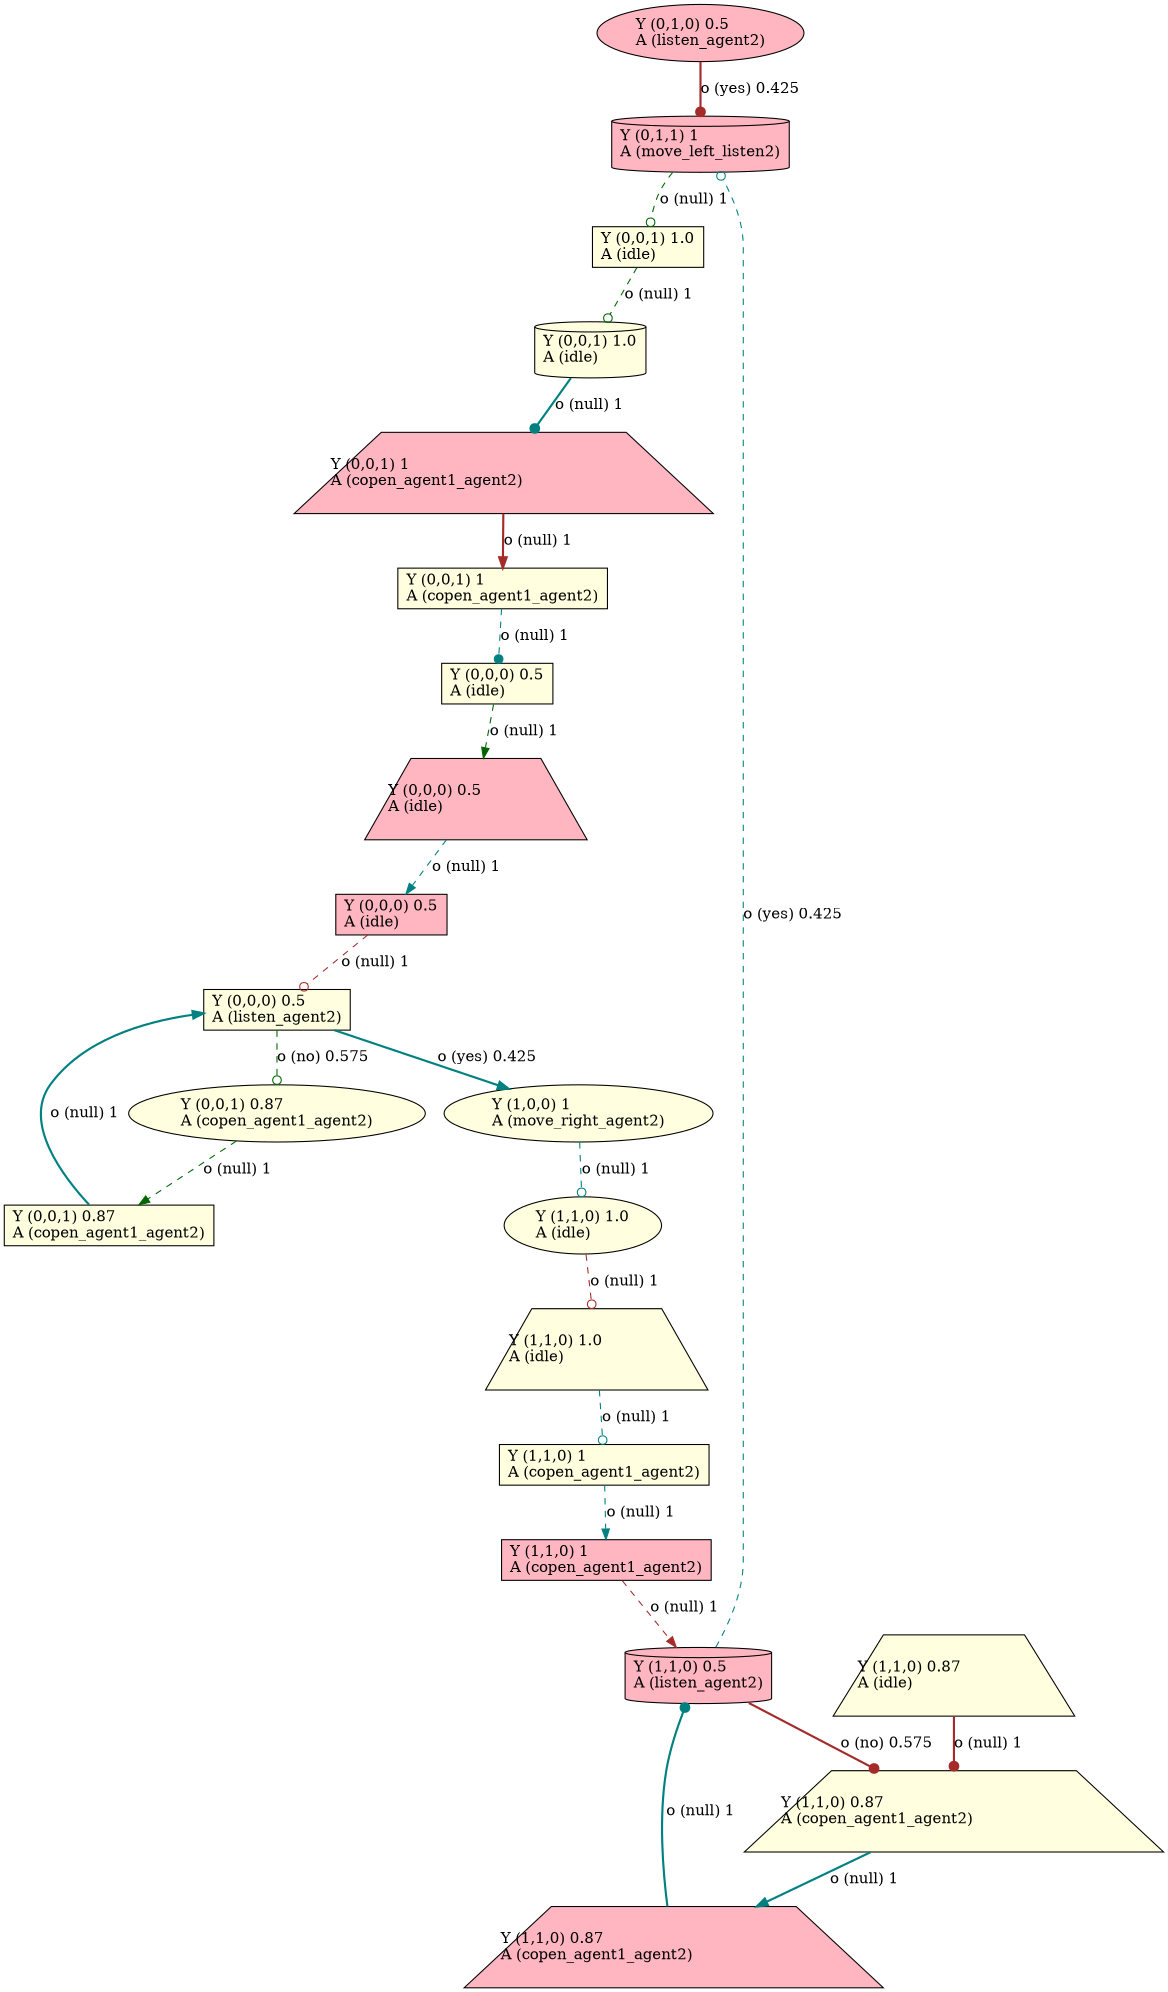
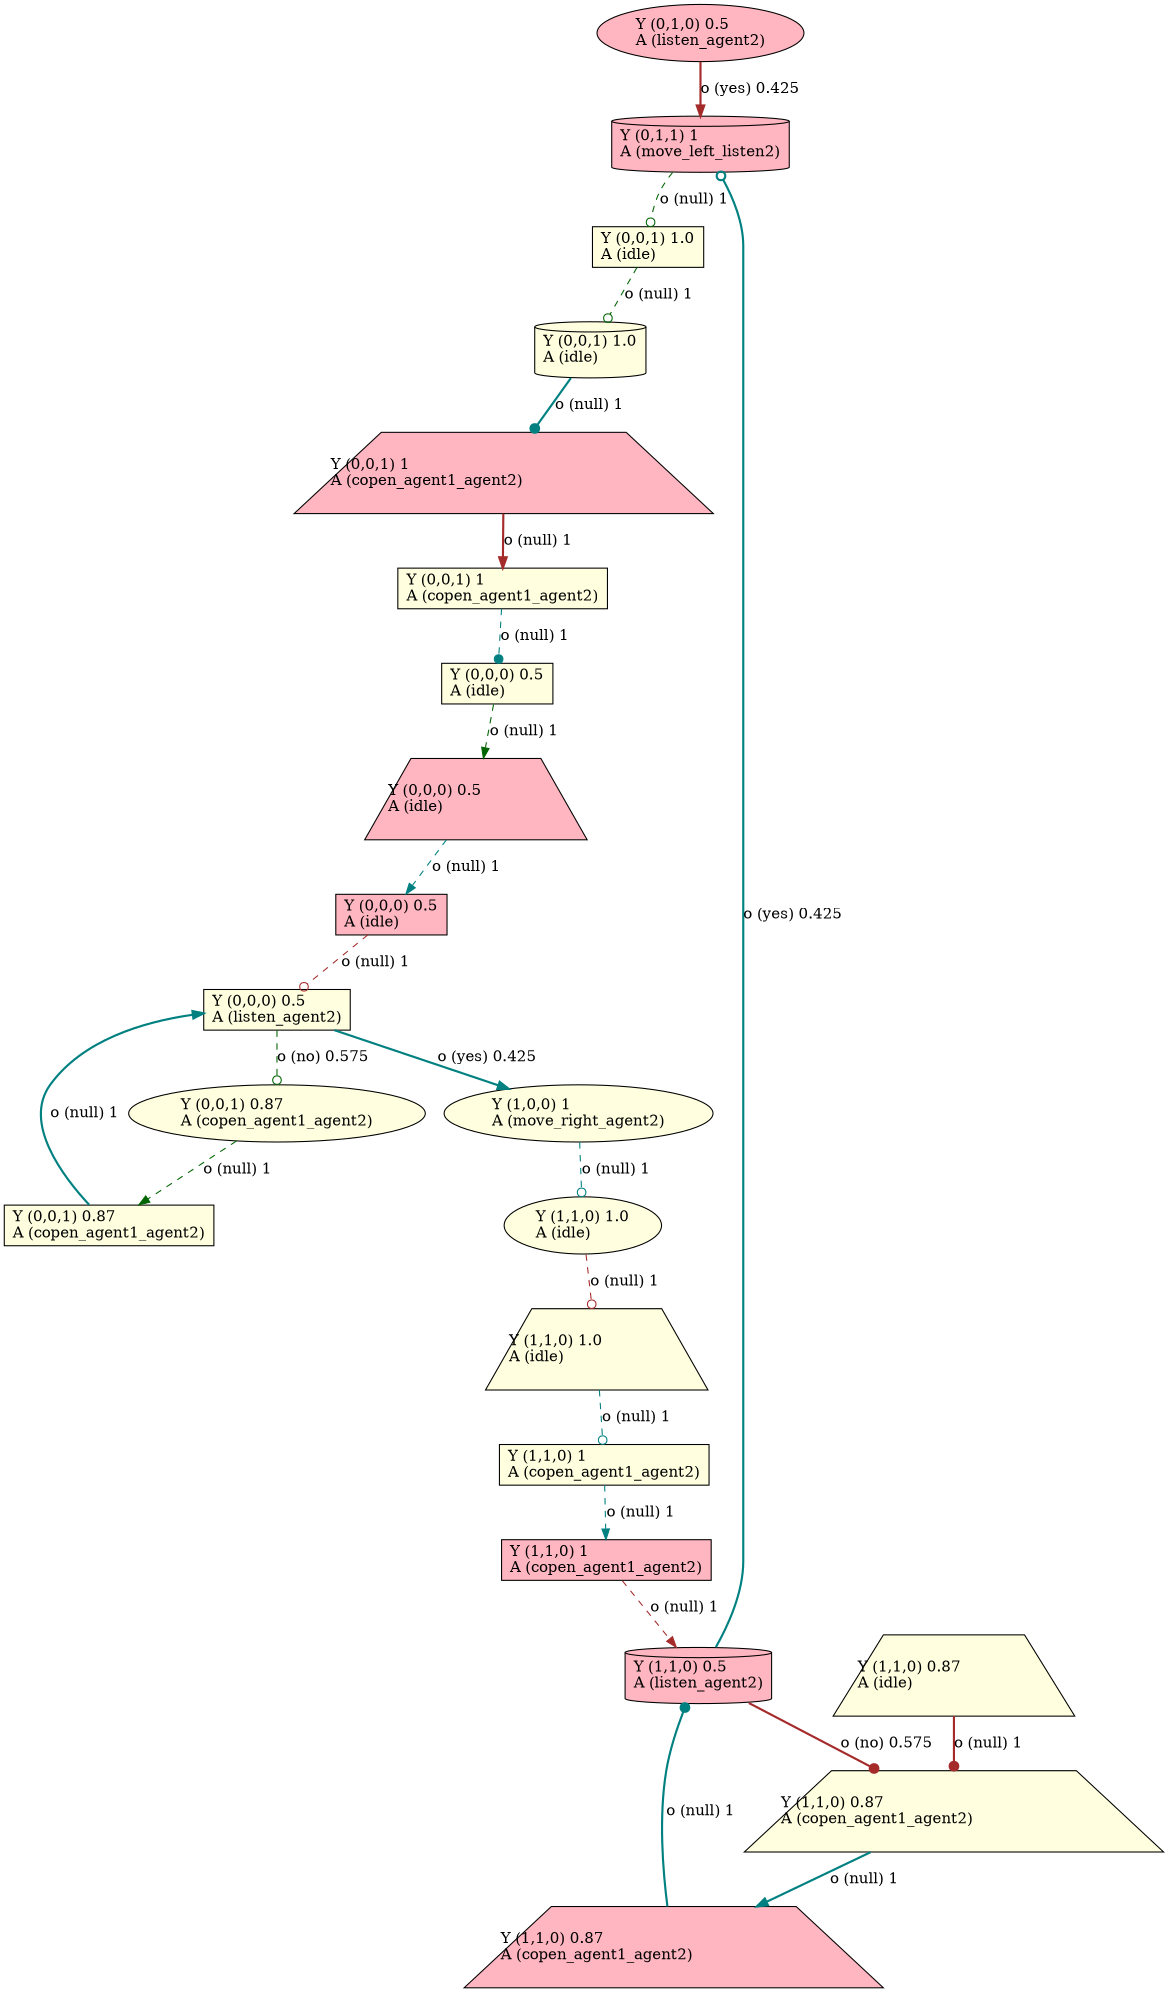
(700, 85) -> (700, 84)
(743, 914) -> (743, 914)
